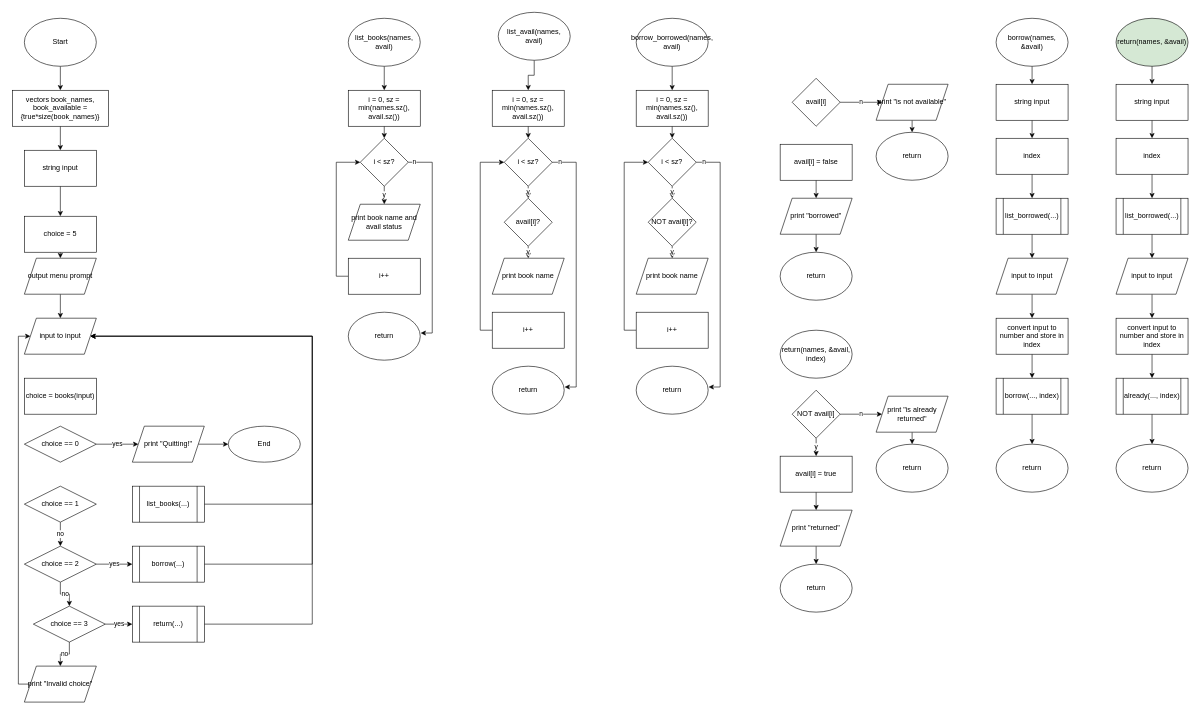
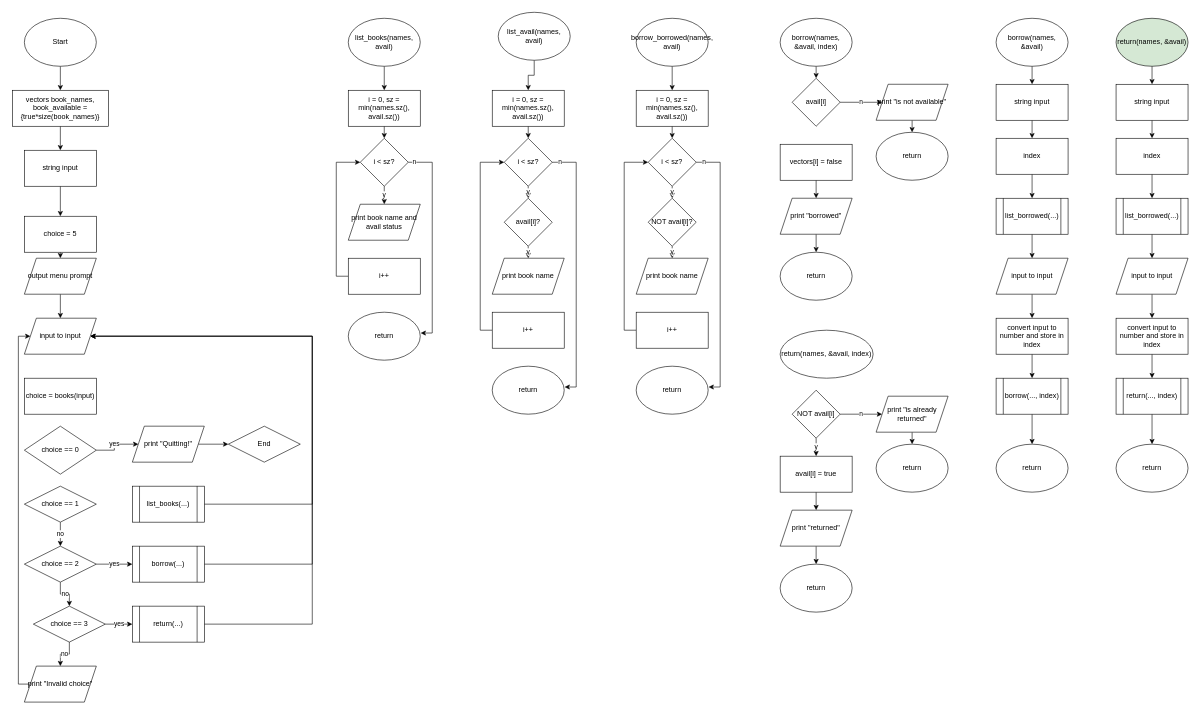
none -> (816, 42)
none -> (816, 71)
(816, 162) -> (816, 162)
(816, 354) -> (827, 354)
(1152, 396) -> (1152, 396)
(60, 444) -> (60, 450)
(264, 444) -> (264, 444)
